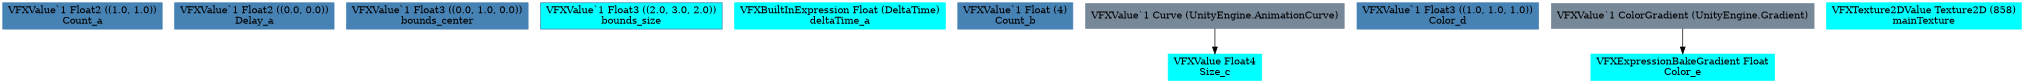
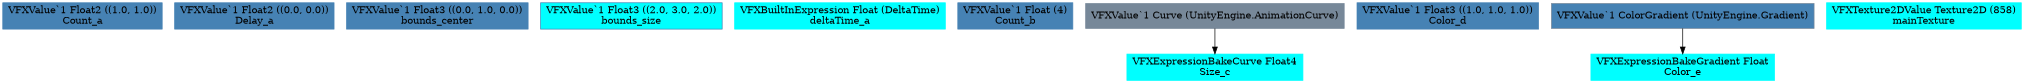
(1683, 16) -> (1683, 16)
(1215, 67) -> (1215, 67)
